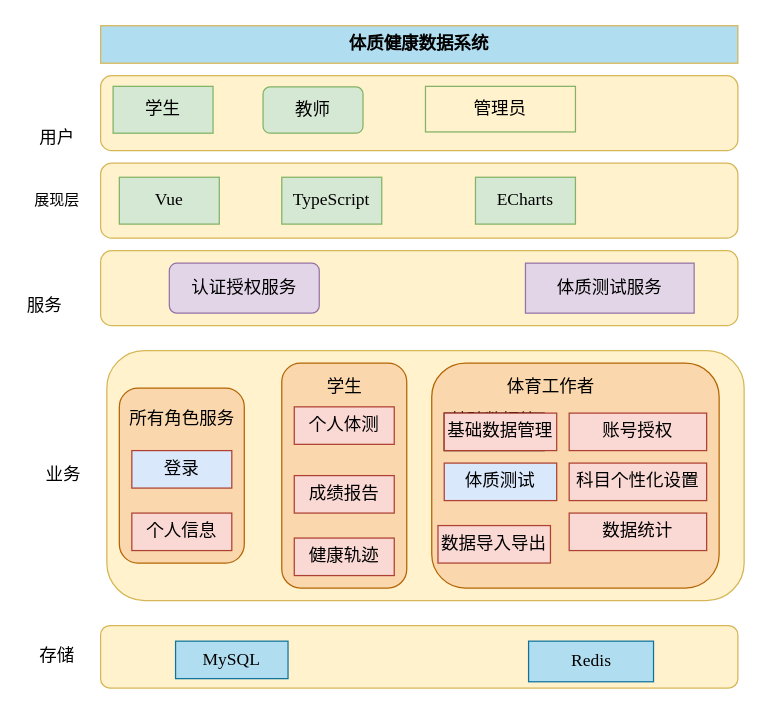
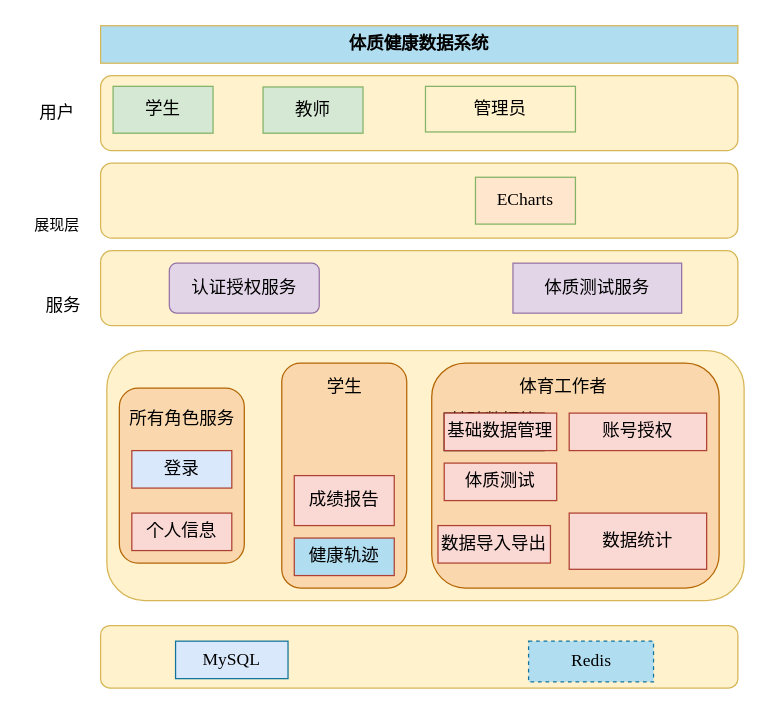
(313, 110) -> (313, 110)
(57, 138) -> (57, 113)
(57, 201) -> (57, 226)
(169, 201) -> none
(332, 201) -> none
(526, 201) -> (526, 201)
(610, 288) -> (598, 288)
(44, 307) -> (63, 307)
(551, 388) -> (563, 388)
(344, 426) -> none
(63, 476) -> none
(501, 482) -> (501, 482)
(638, 482) -> none
(344, 494) -> (344, 501)
(638, 532) -> (638, 541)
(344, 557) -> (344, 557)
(57, 657) -> none
(232, 660) -> (232, 660)
(591, 662) -> (591, 662)
